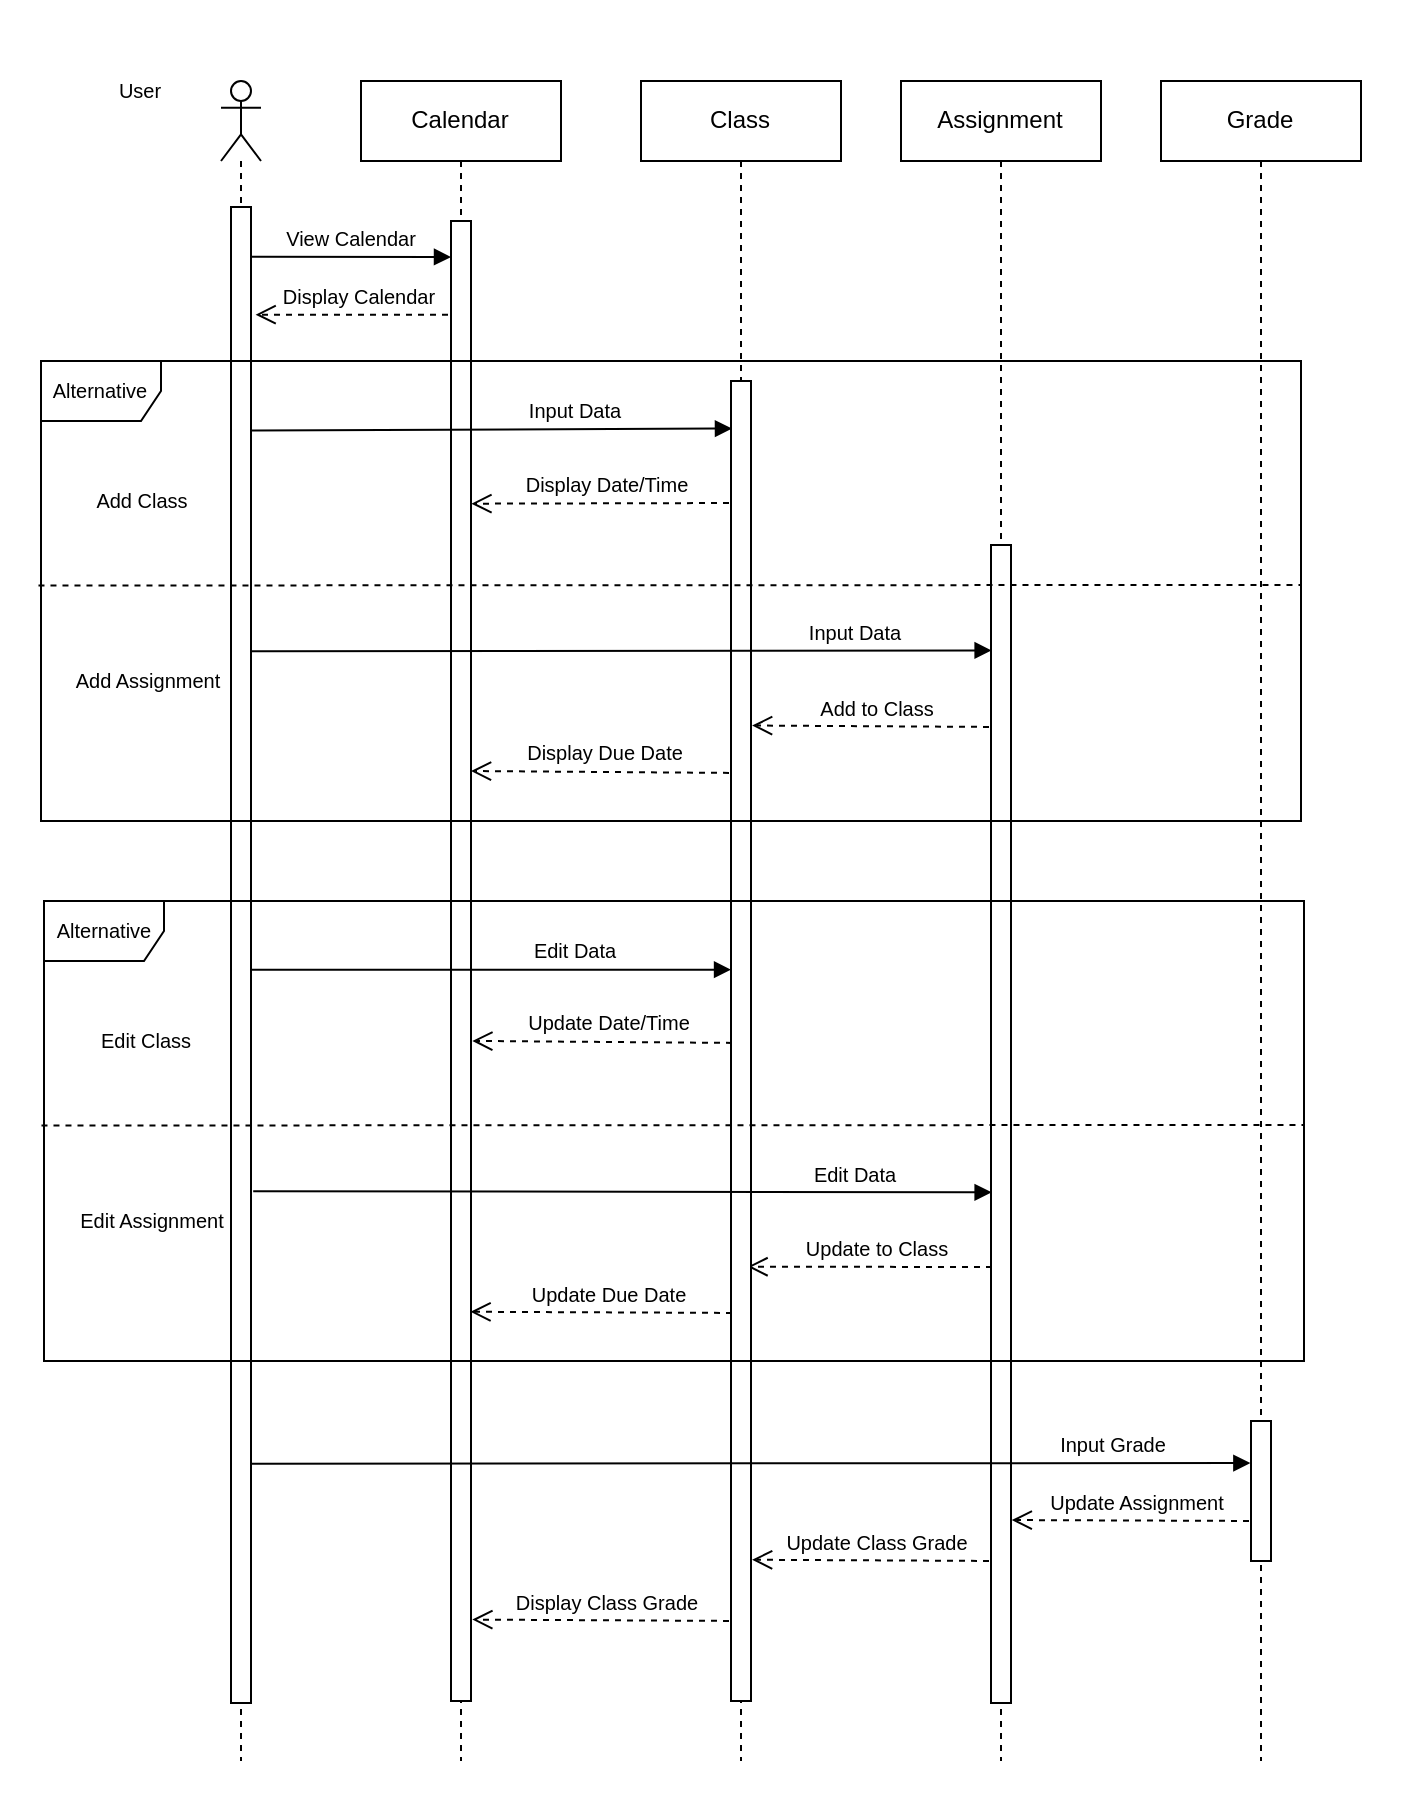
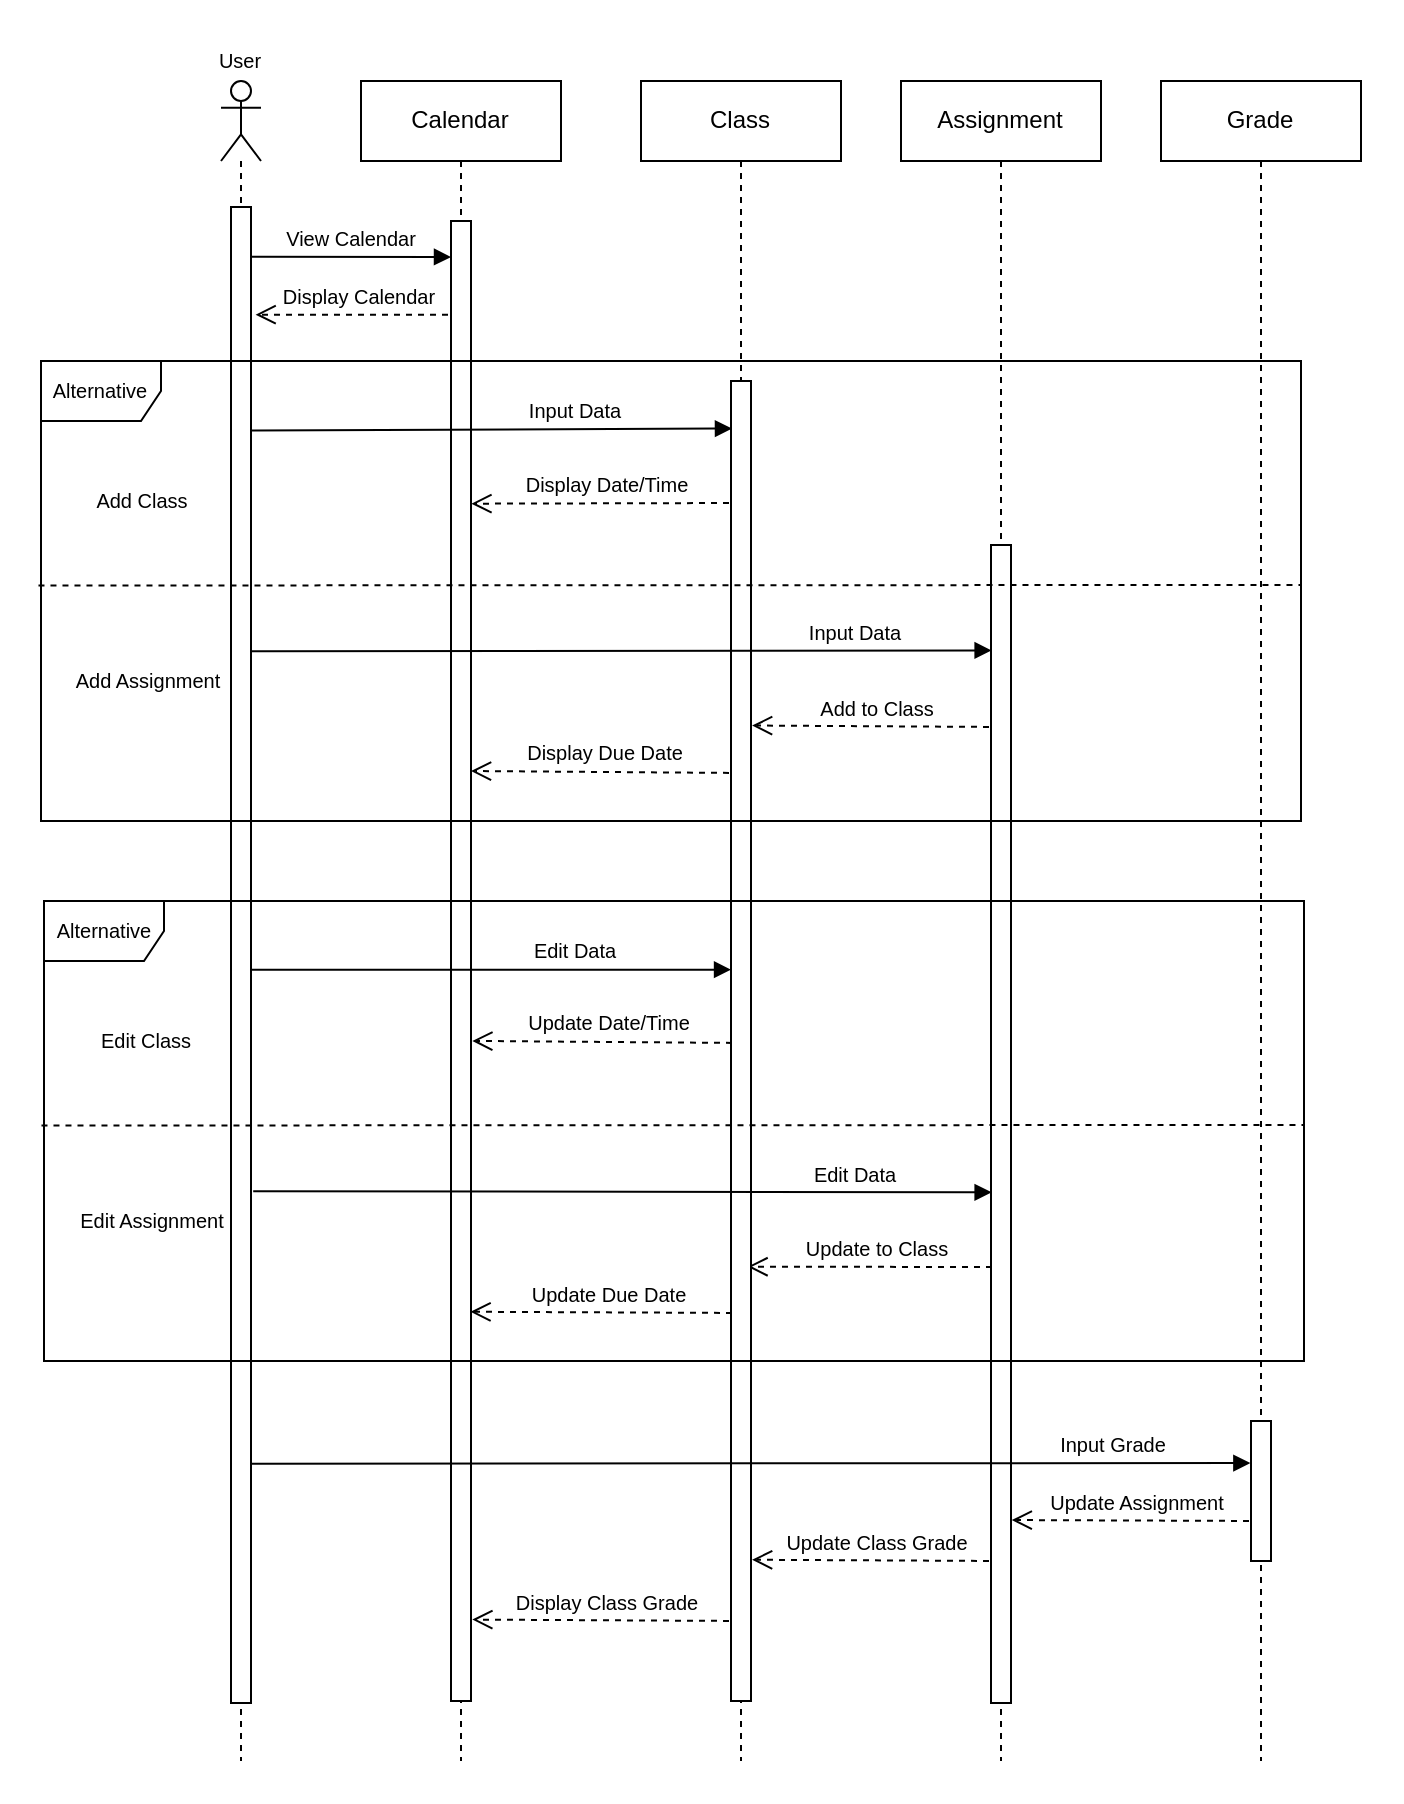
(141, 91) -> (241, 61)
